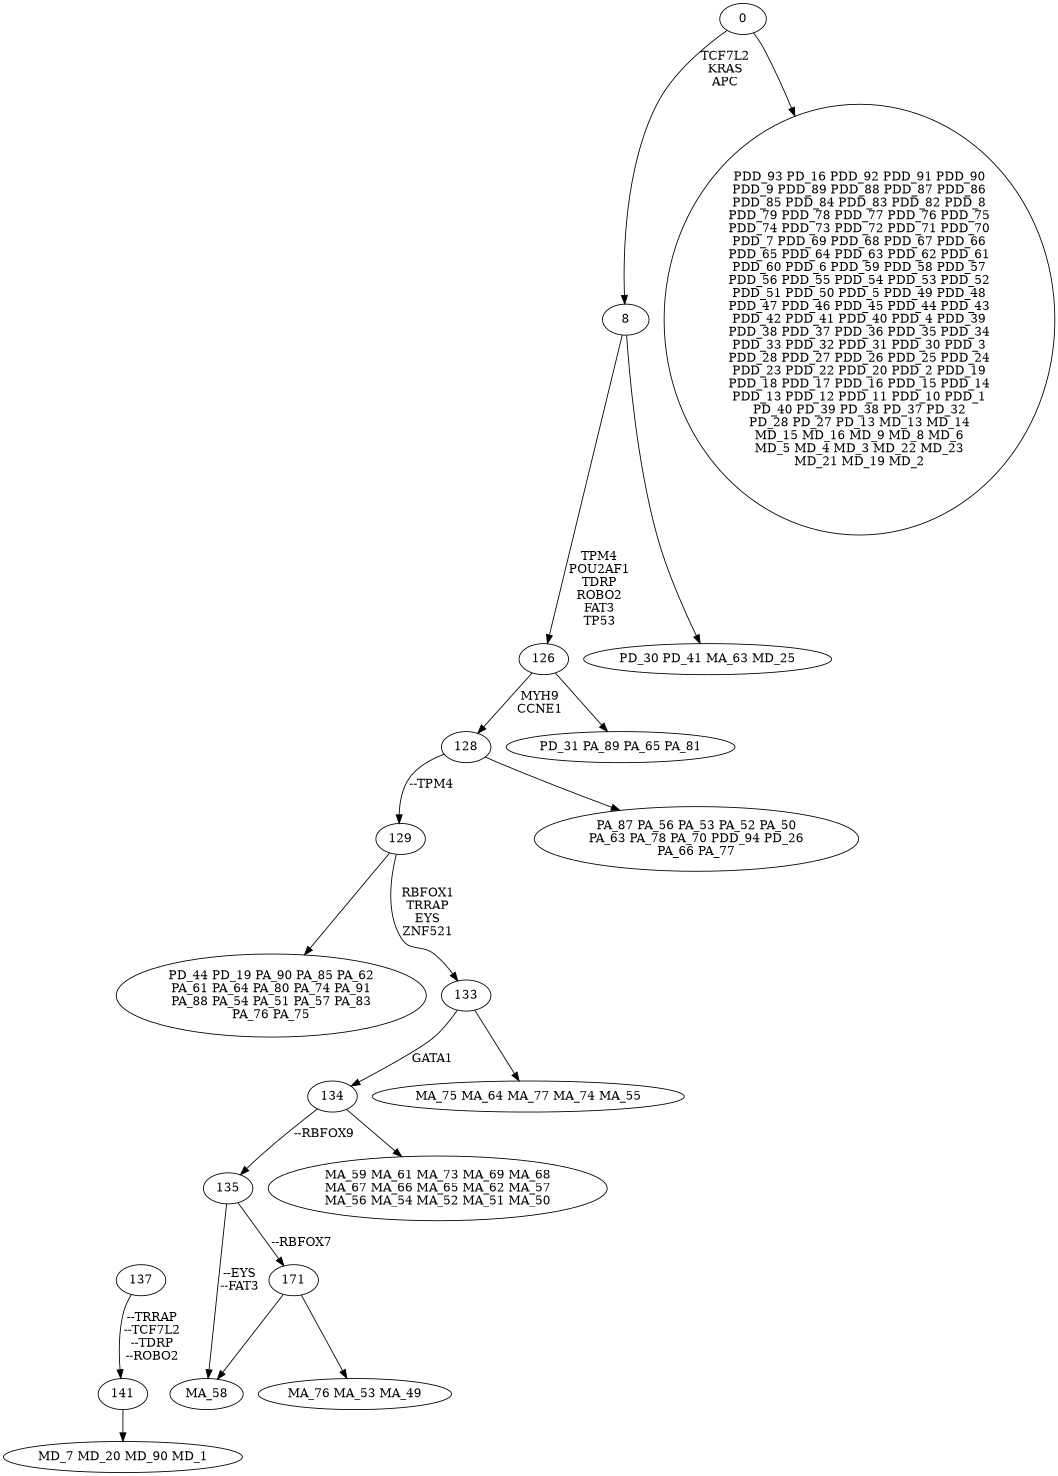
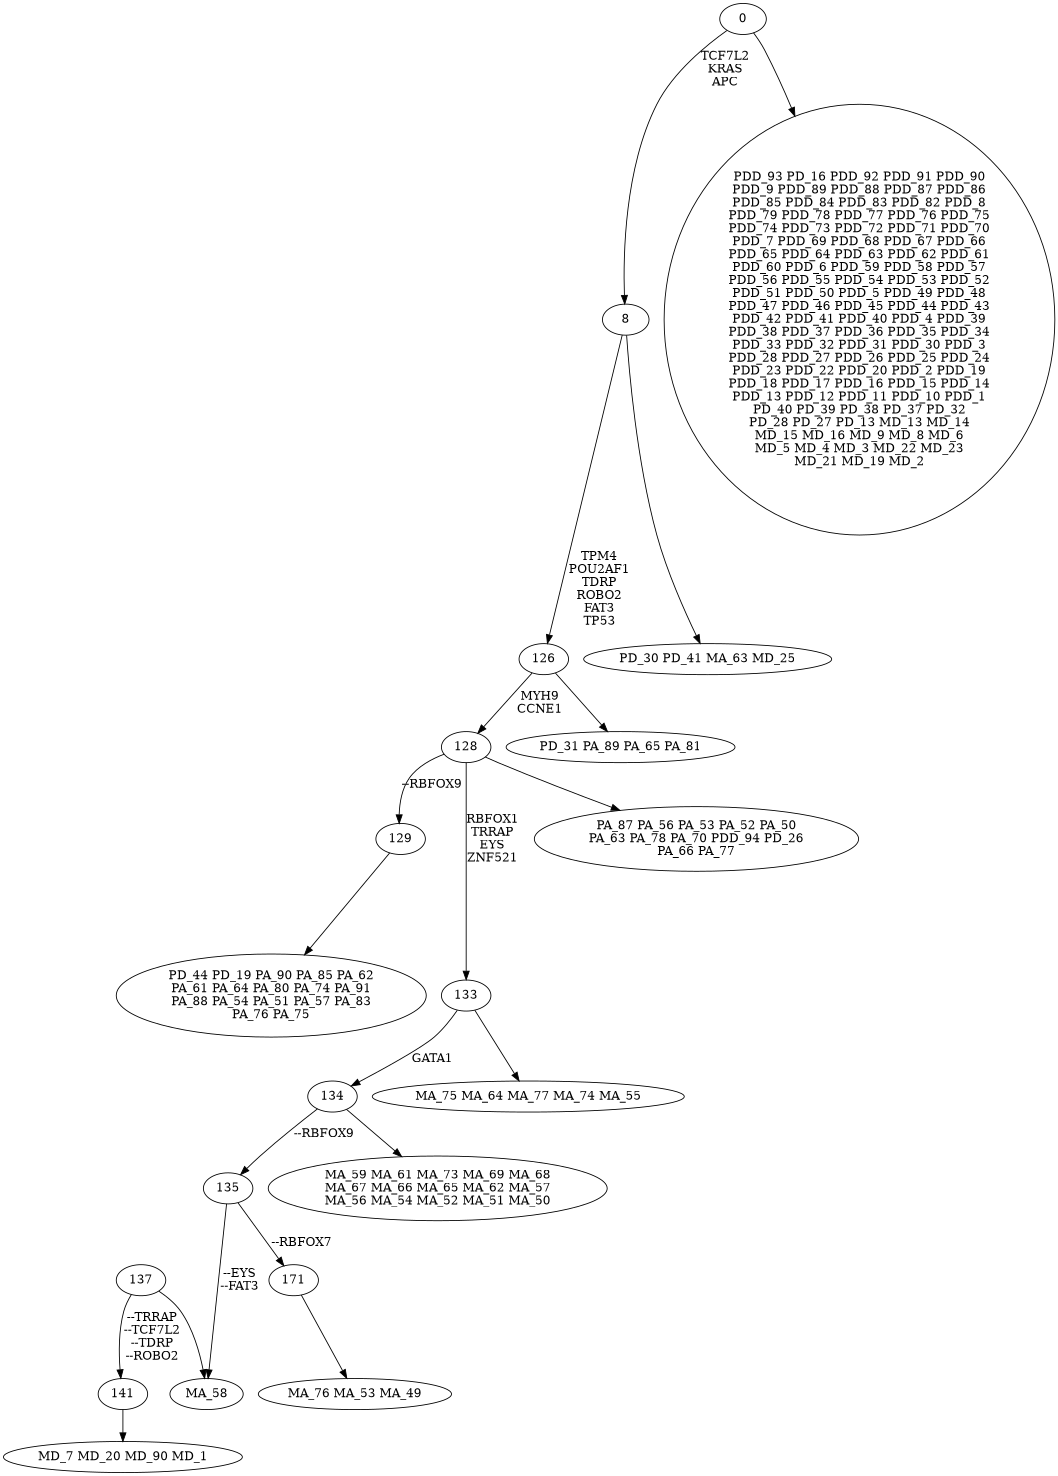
(432, 785) -> (432, 785)
(397, 929) -> (466, 867)
(253, 1333) -> (189, 1326)
